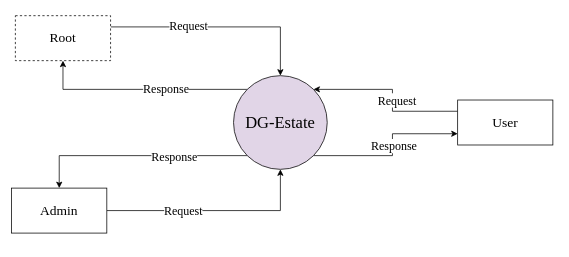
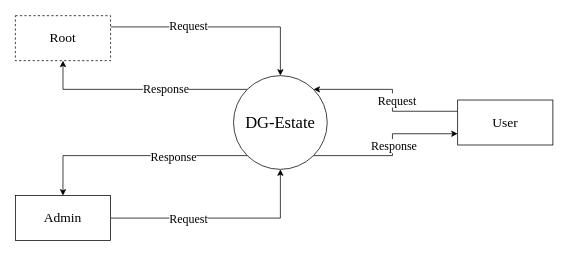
(281, 122) -> (281, 122)
(59, 210) -> (63, 218)
